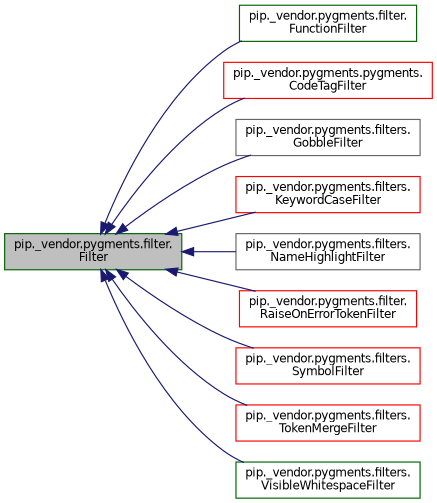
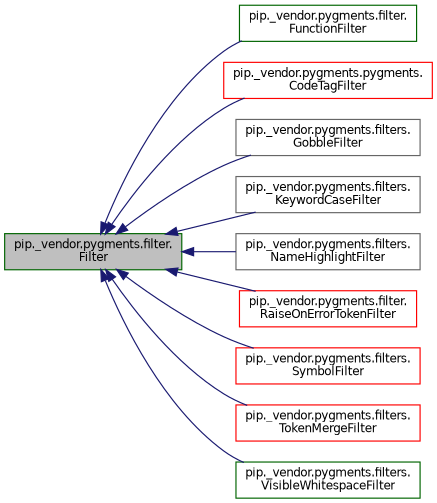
(328, 195) -> (328, 195)
